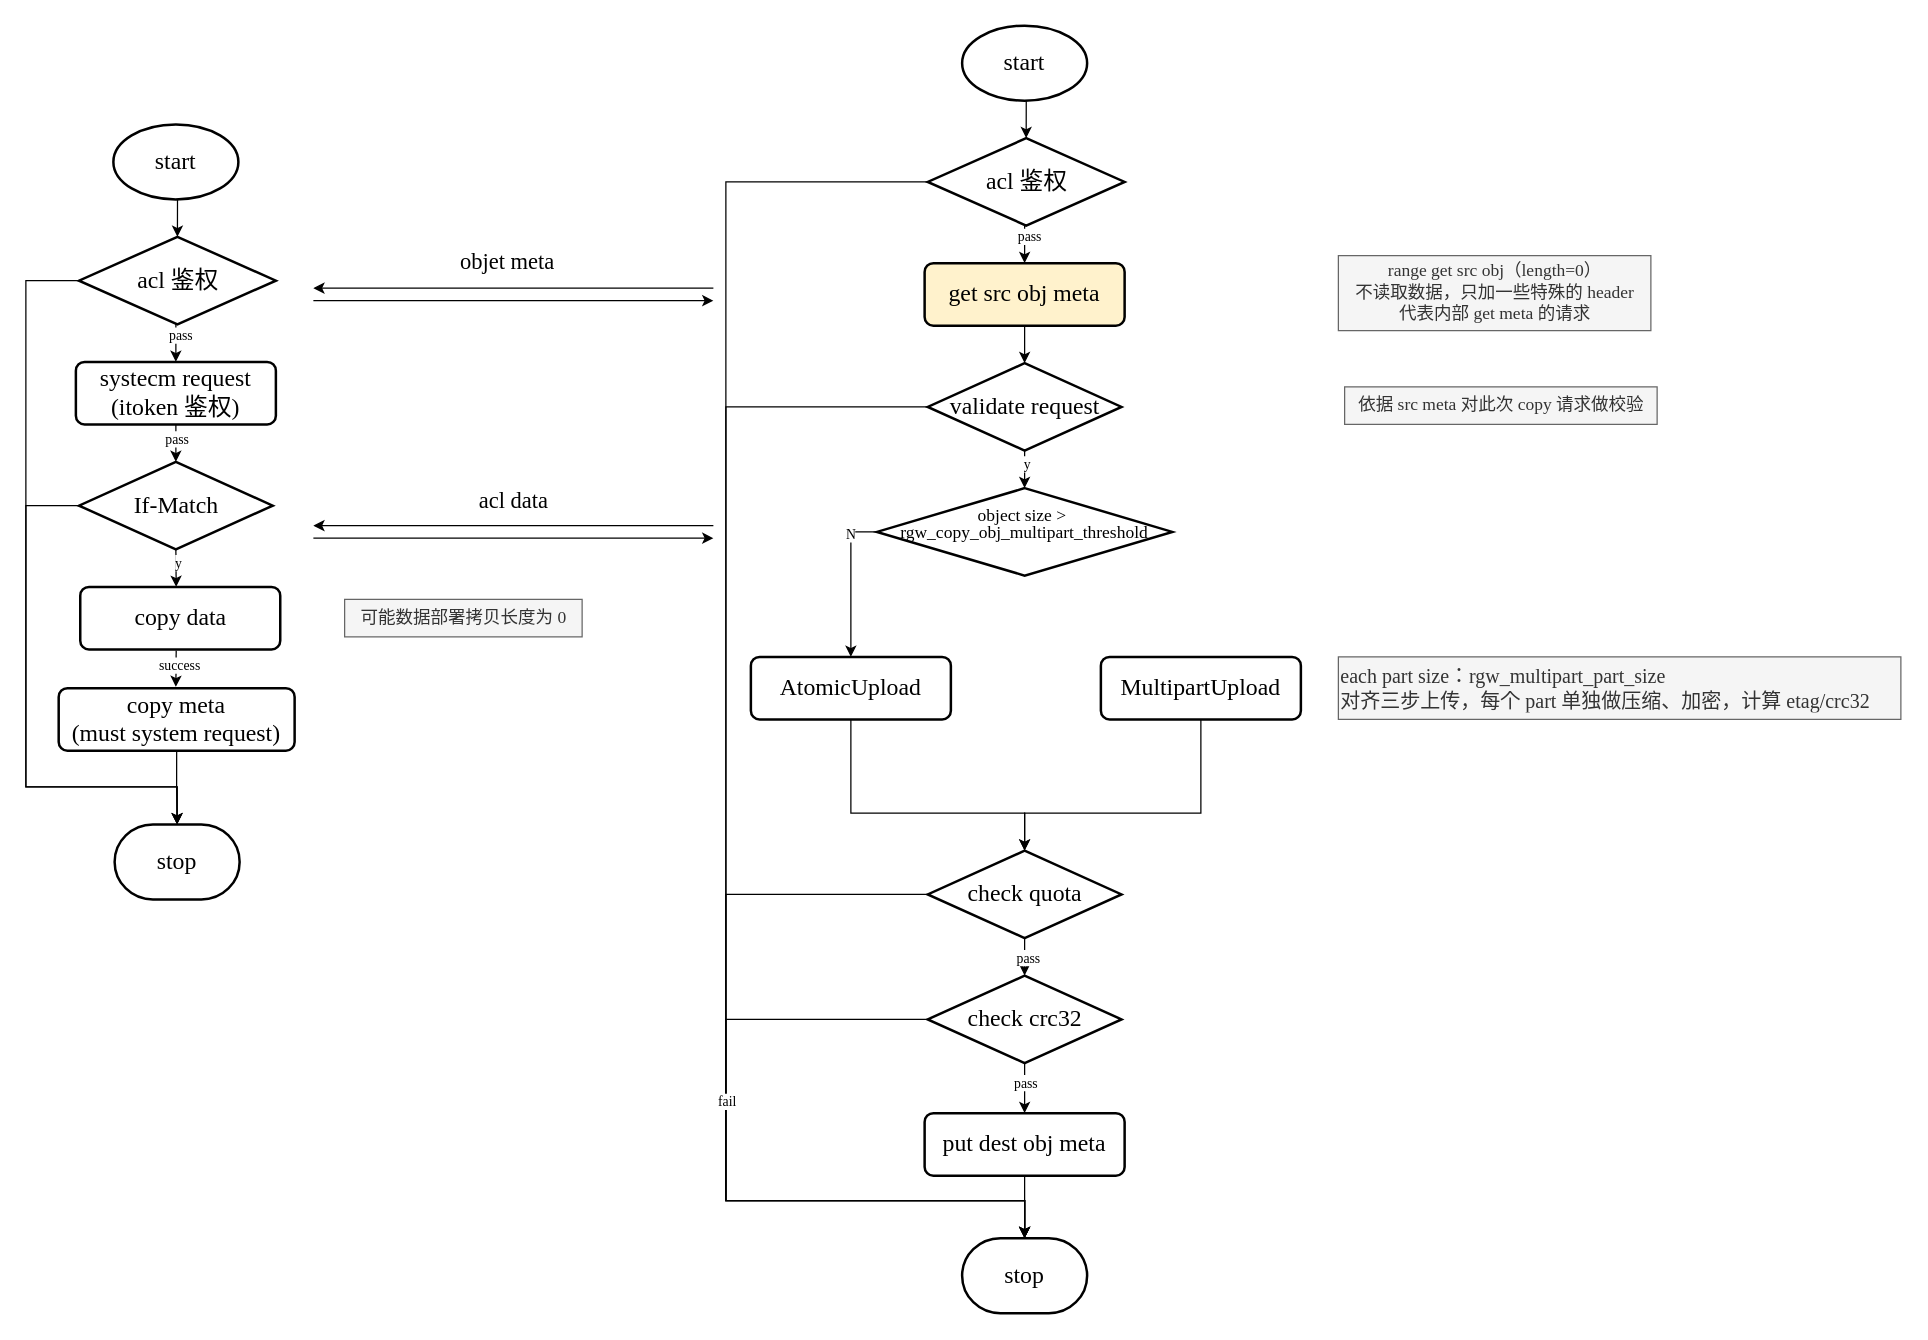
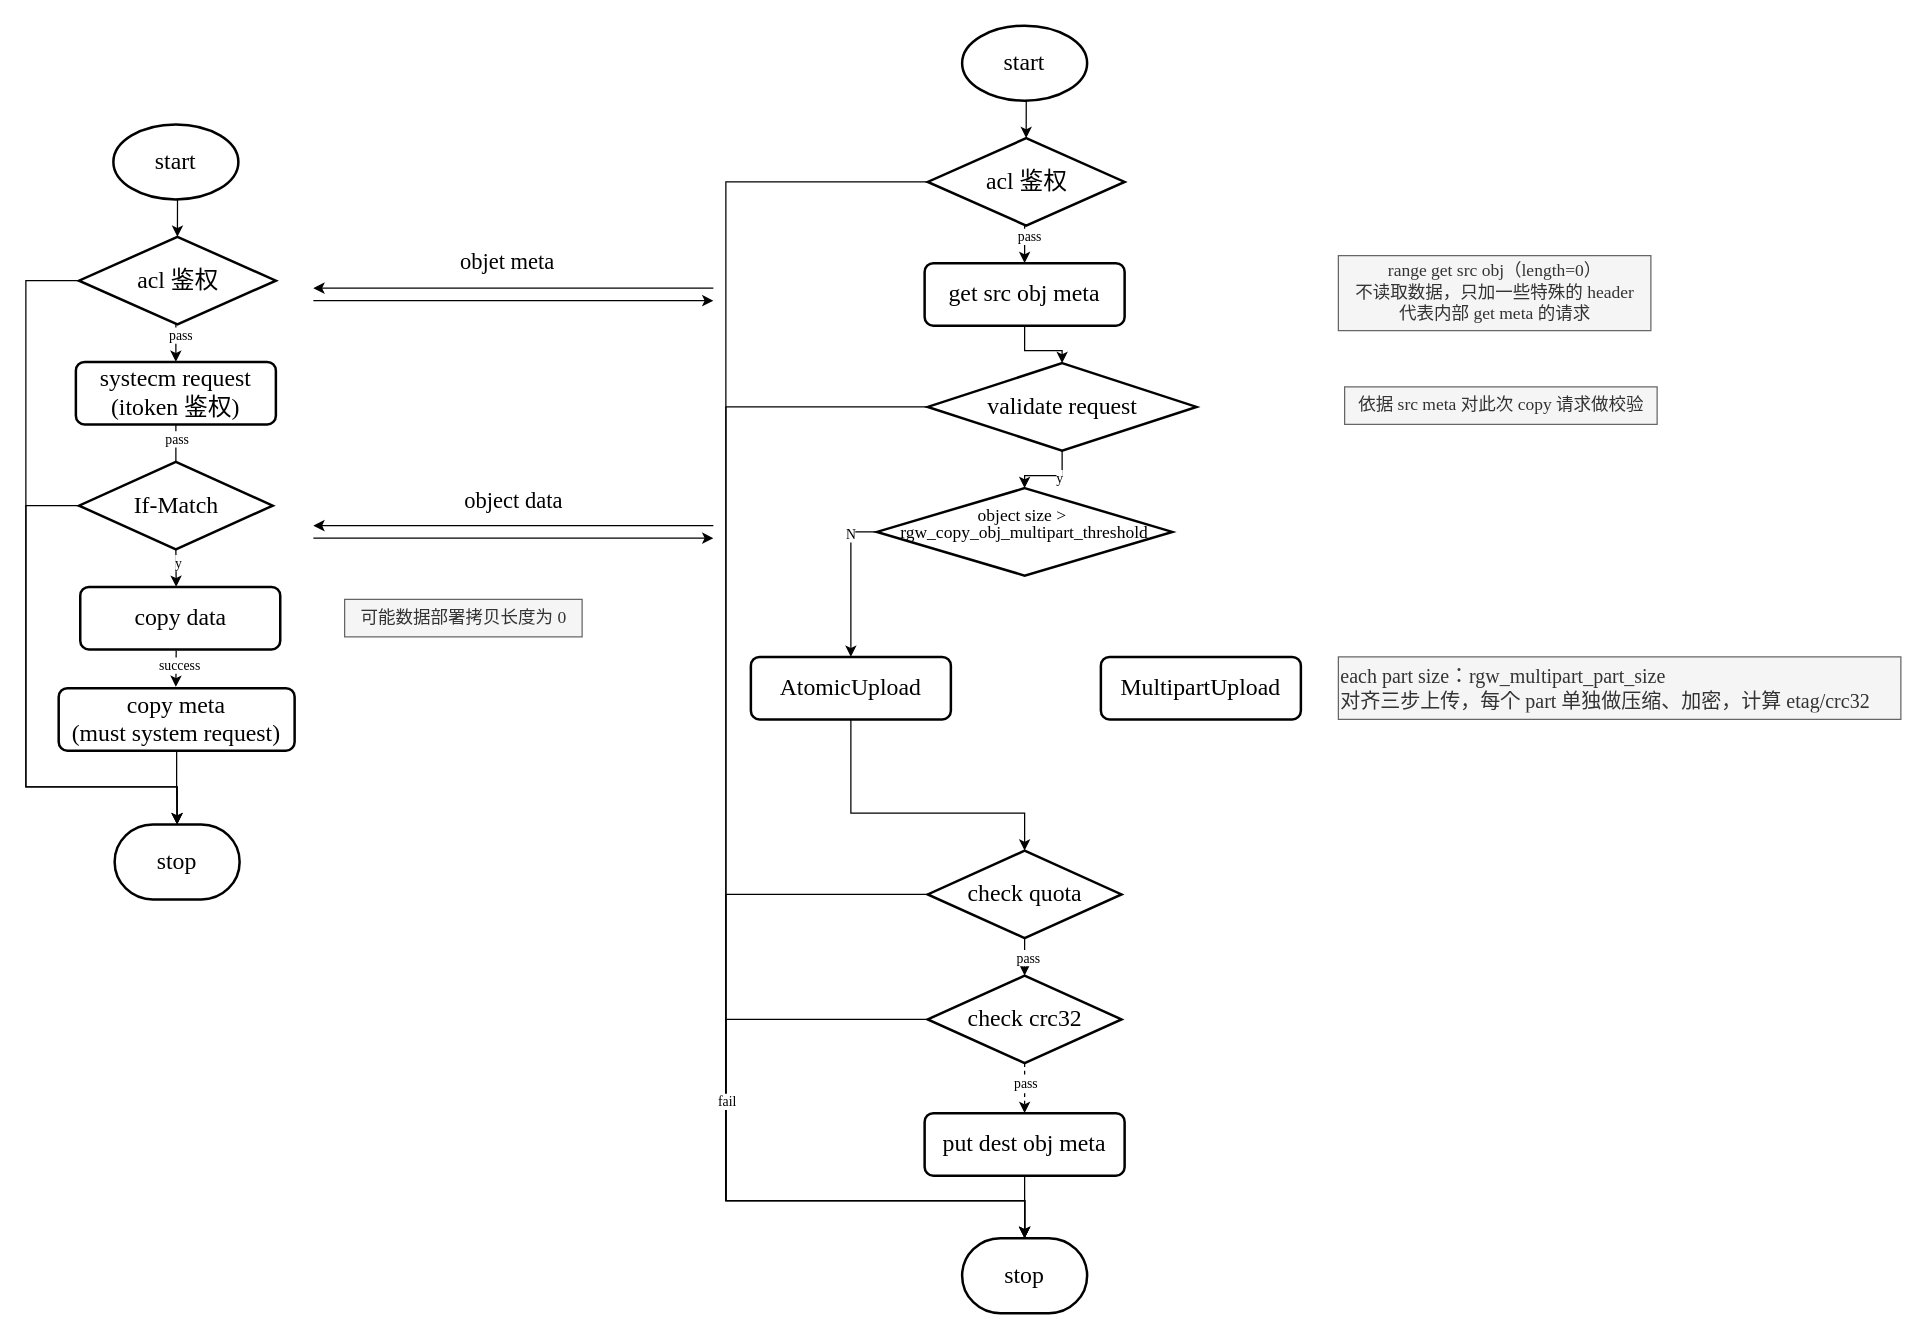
(1024, 294) -> (1024, 294)
(1024, 407) -> (1062, 407)
(176, 452) -> (176, 455)
(514, 501) -> (514, 501)
(1161, 813) -> none
(1024, 1095) -> (1024, 1095)
